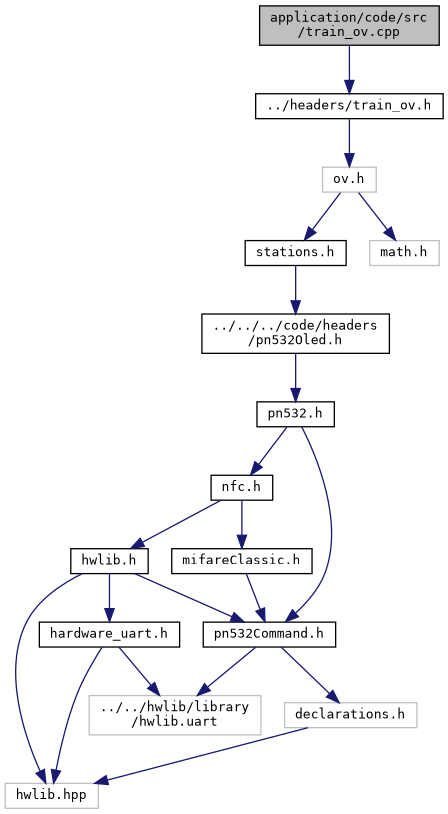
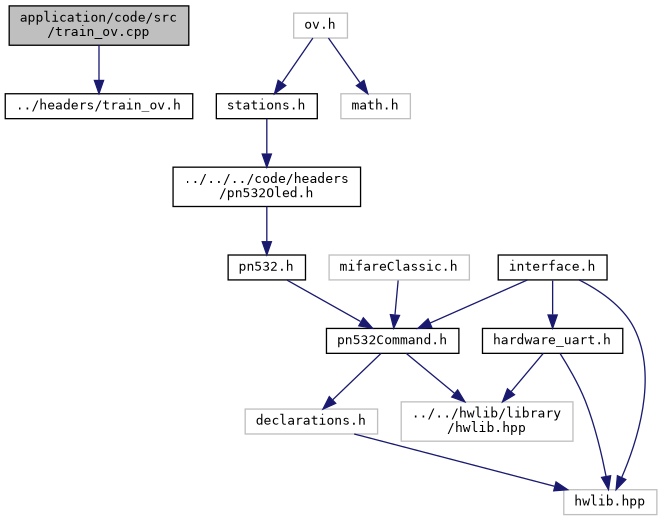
(349, 136) -> none
(242, 488) -> none
(109, 561) -> (553, 267)
(242, 561) -> (399, 267)
(175, 715) -> (487, 422)
